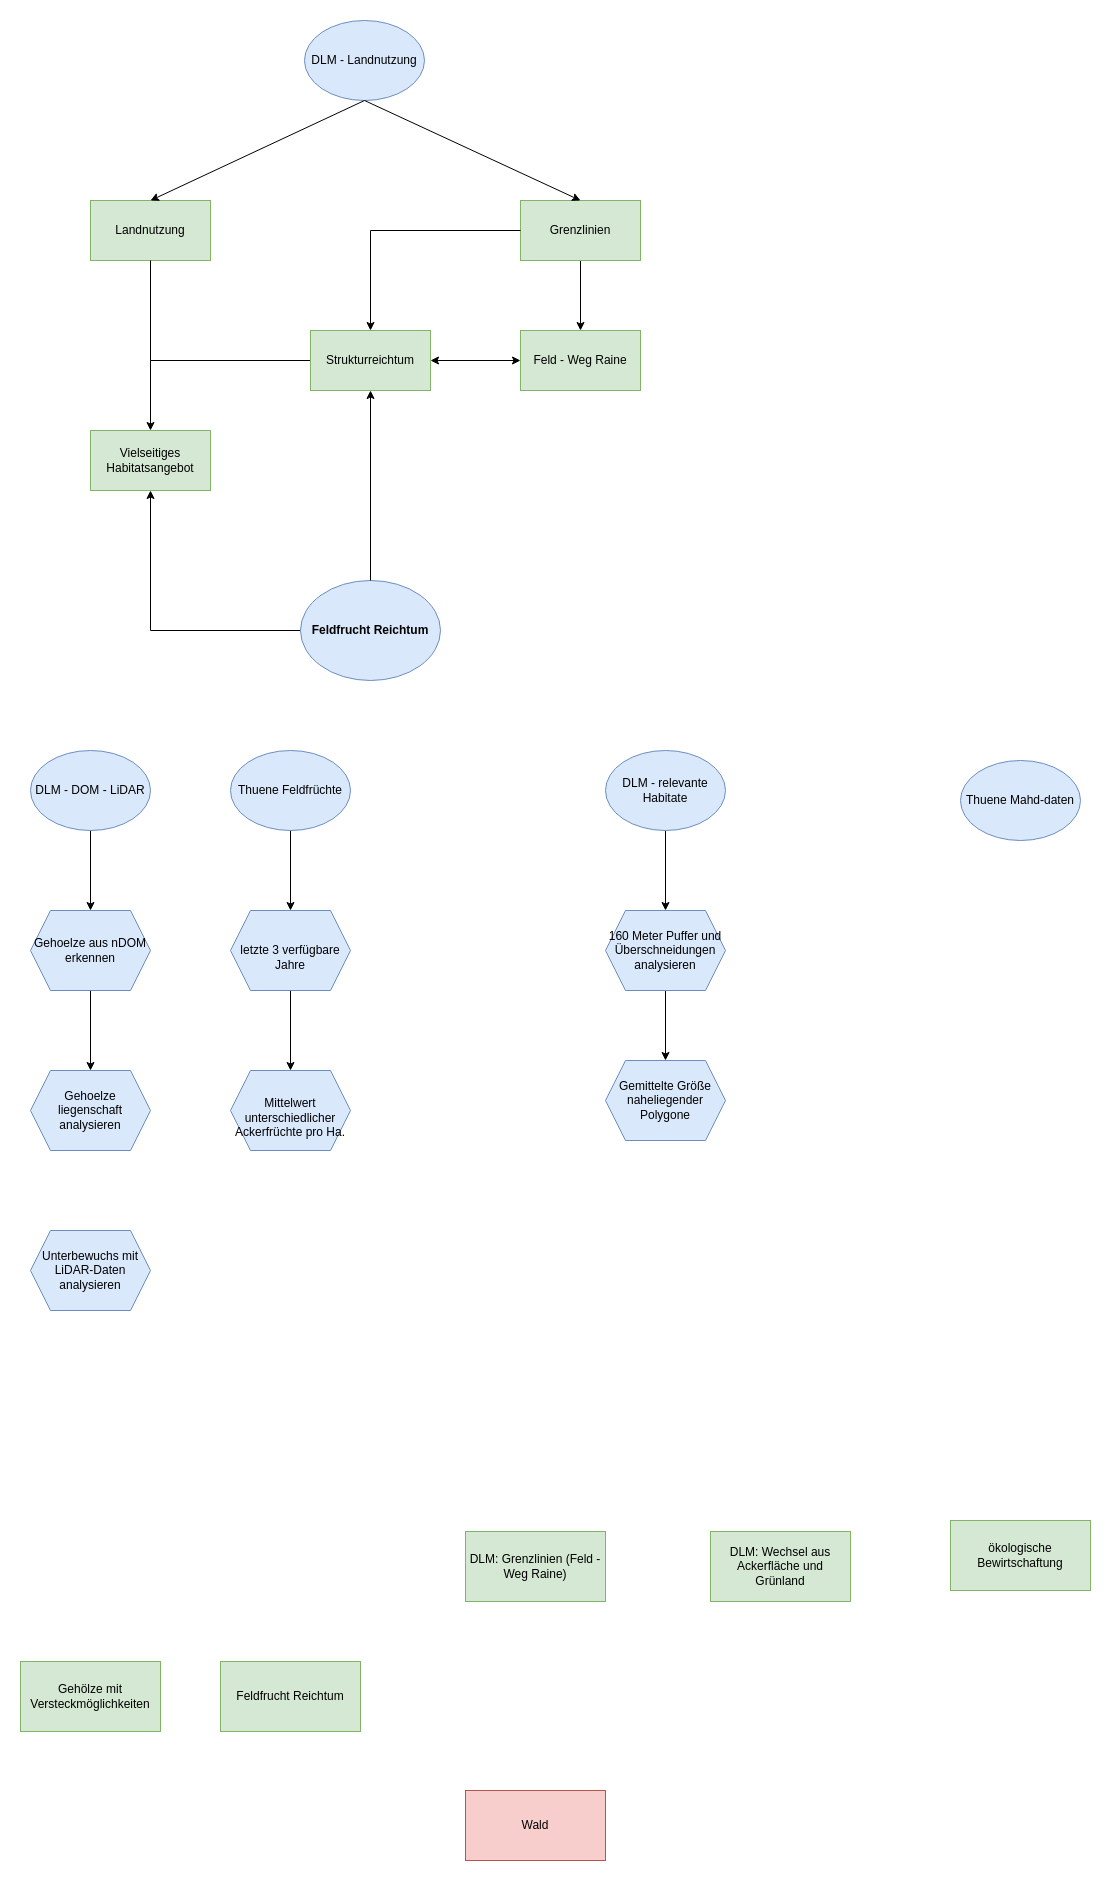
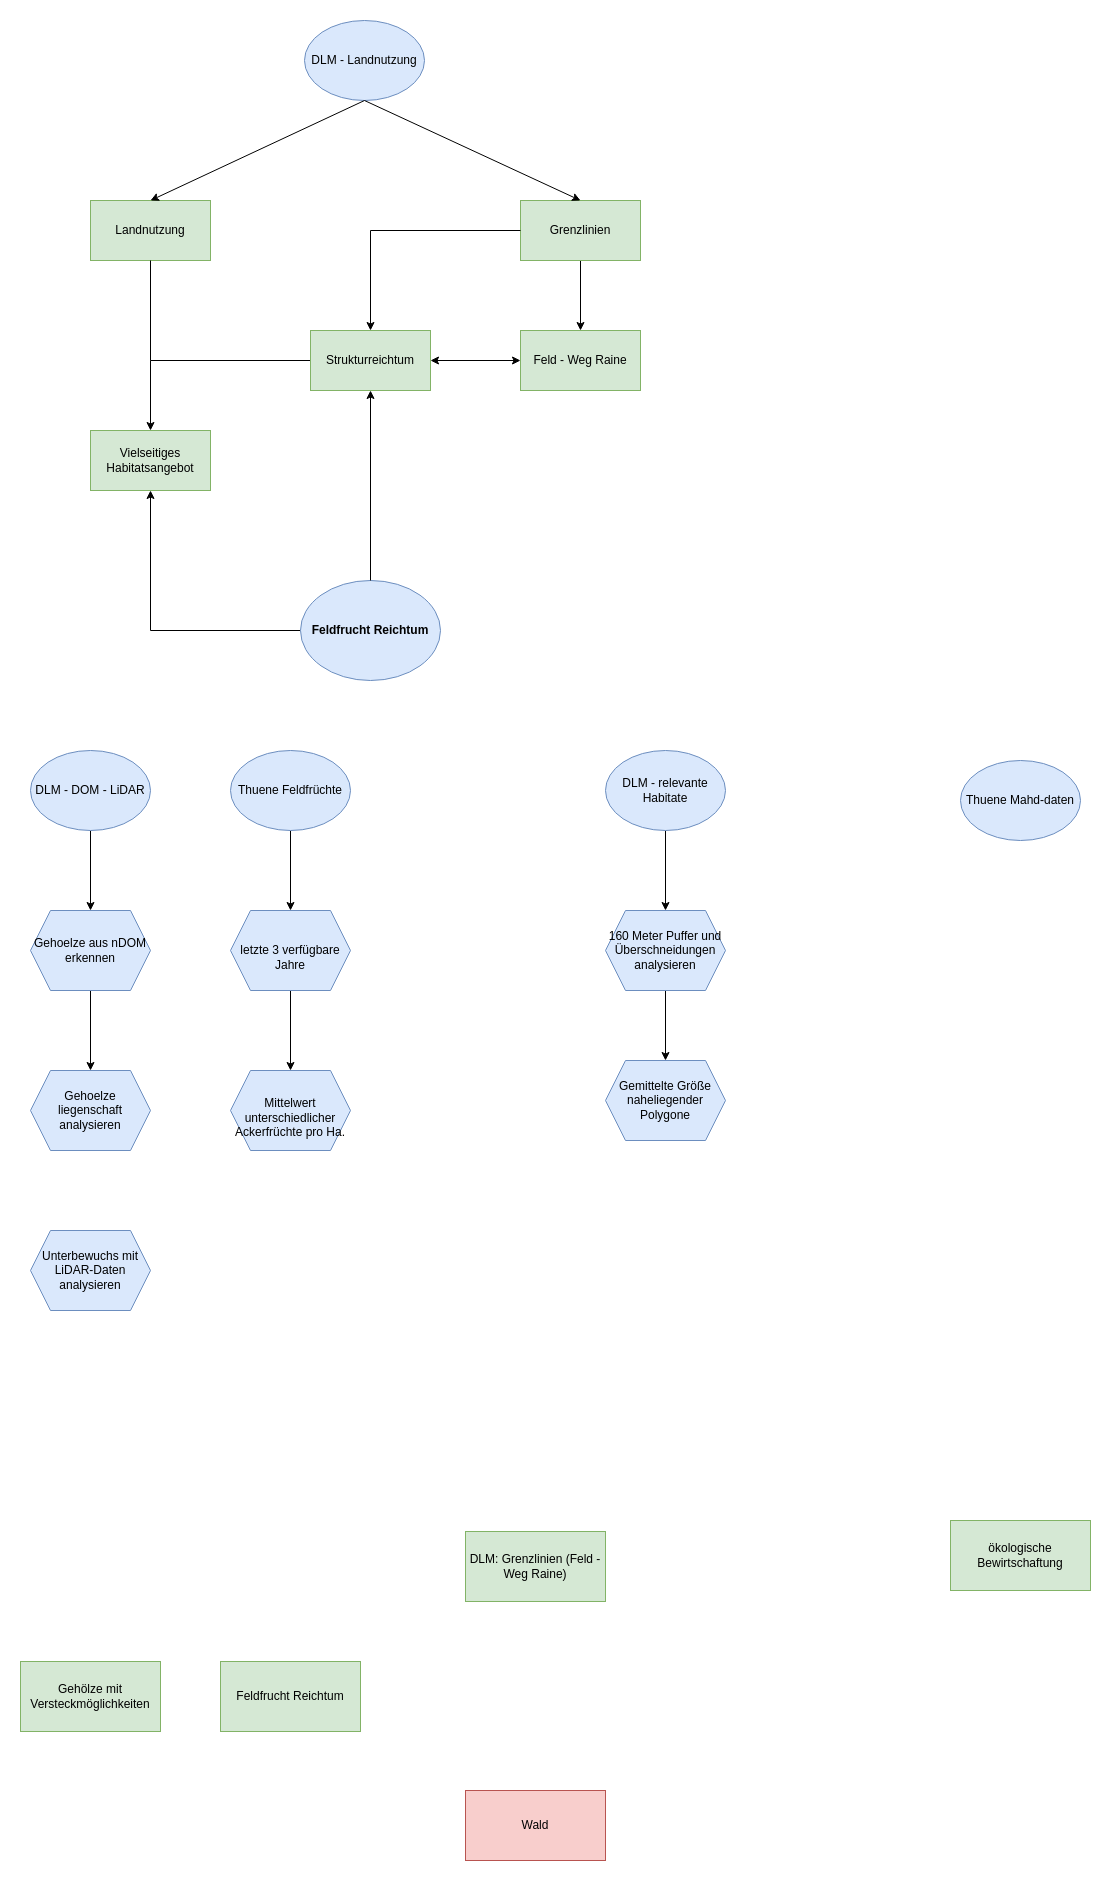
(781, 1567) -> none
